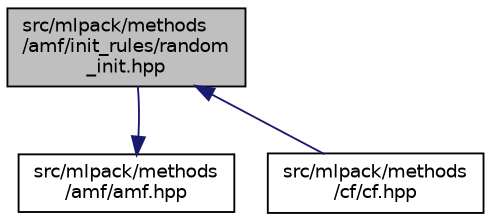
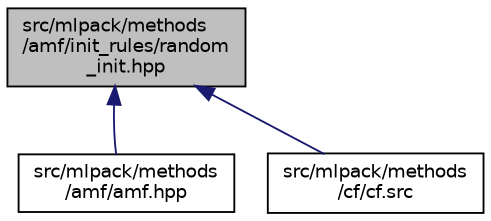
(139, 111) -> (114, 130)
(376, 183) -> (376, 183)
